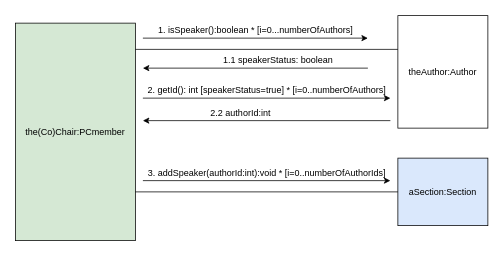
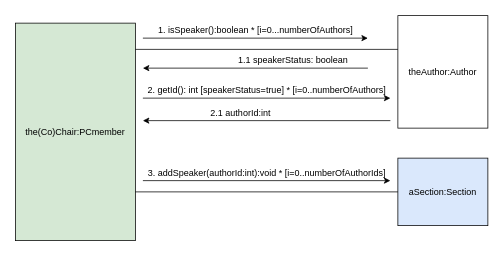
(278, 60) -> (293, 60)
(241, 113) -> (241, 113)
